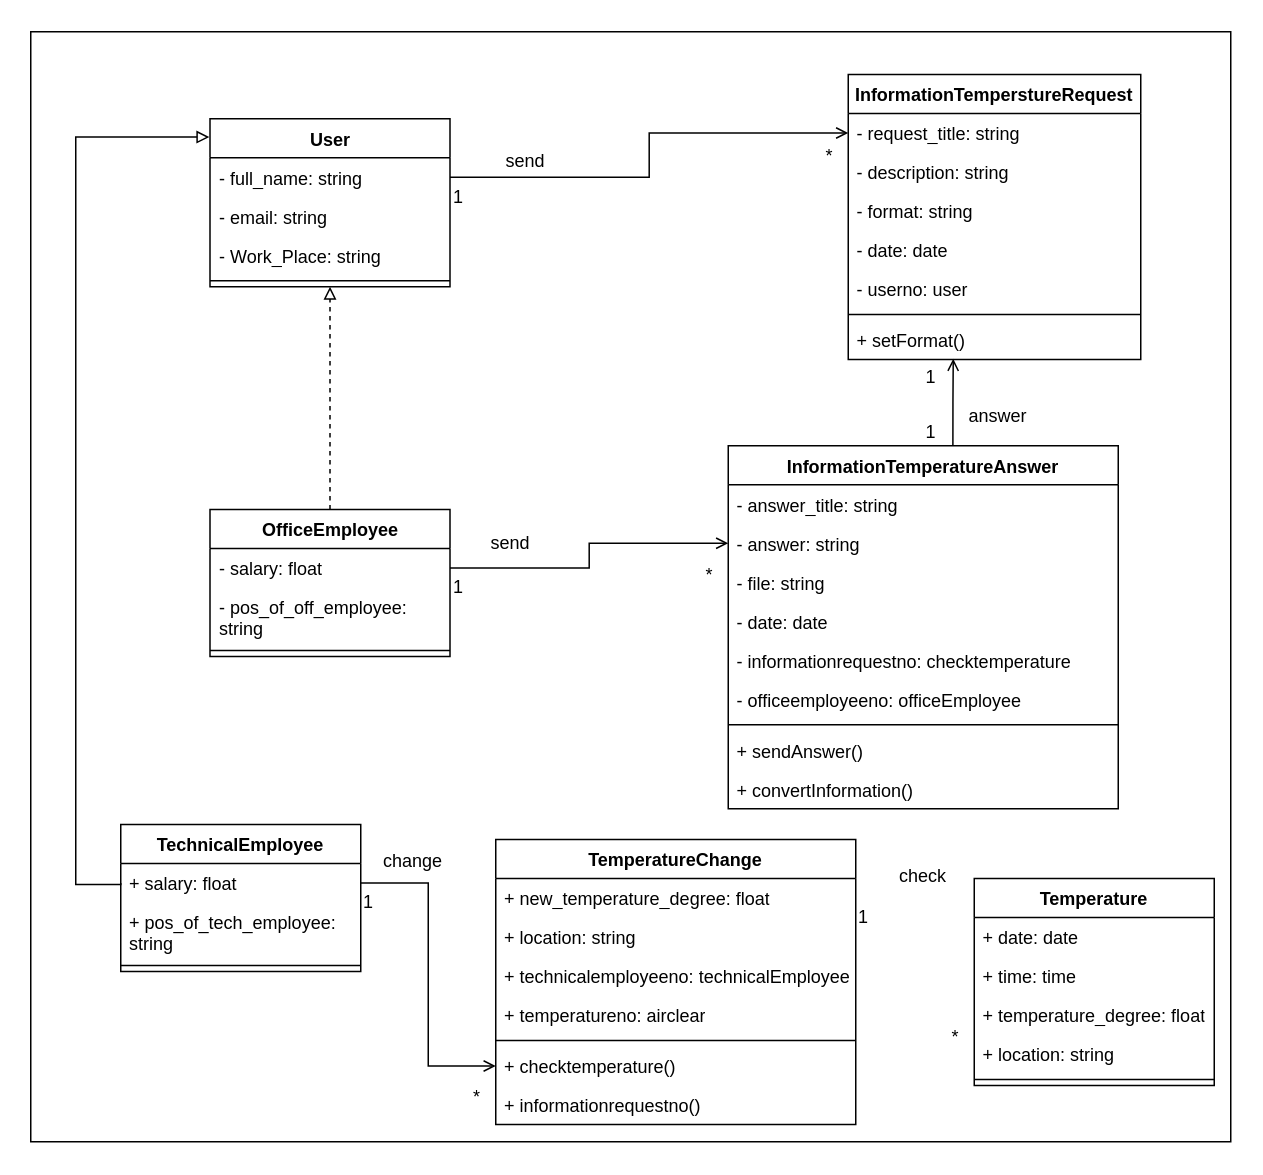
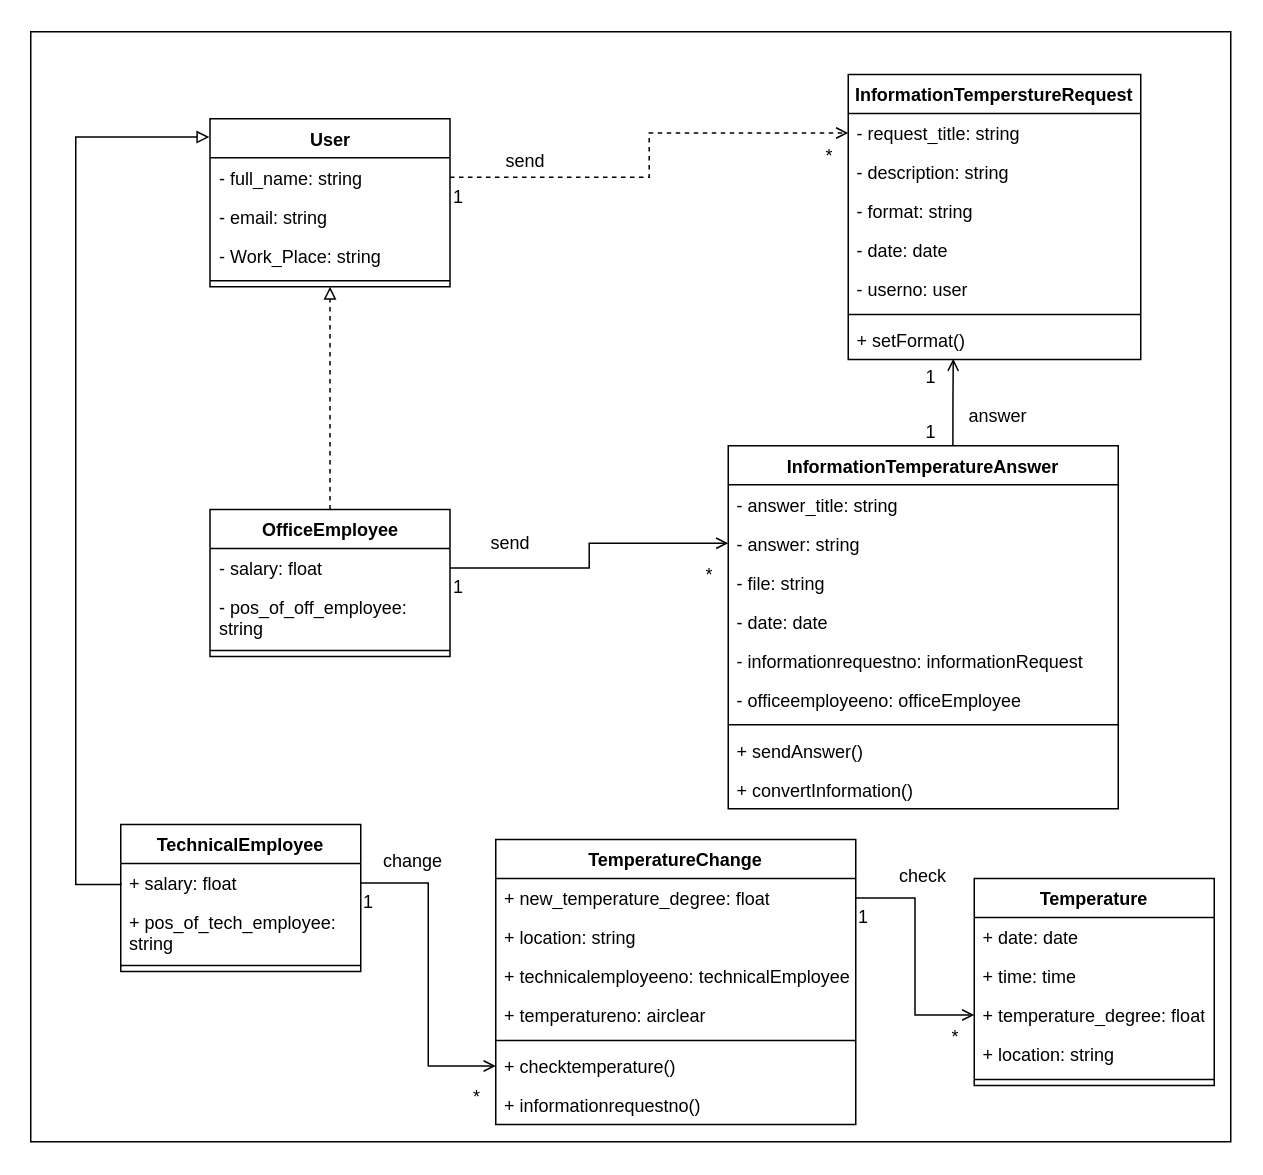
(649, 156) -> (649, 156)
(925, 673) -> (925, 673)
none -> (915, 955)
